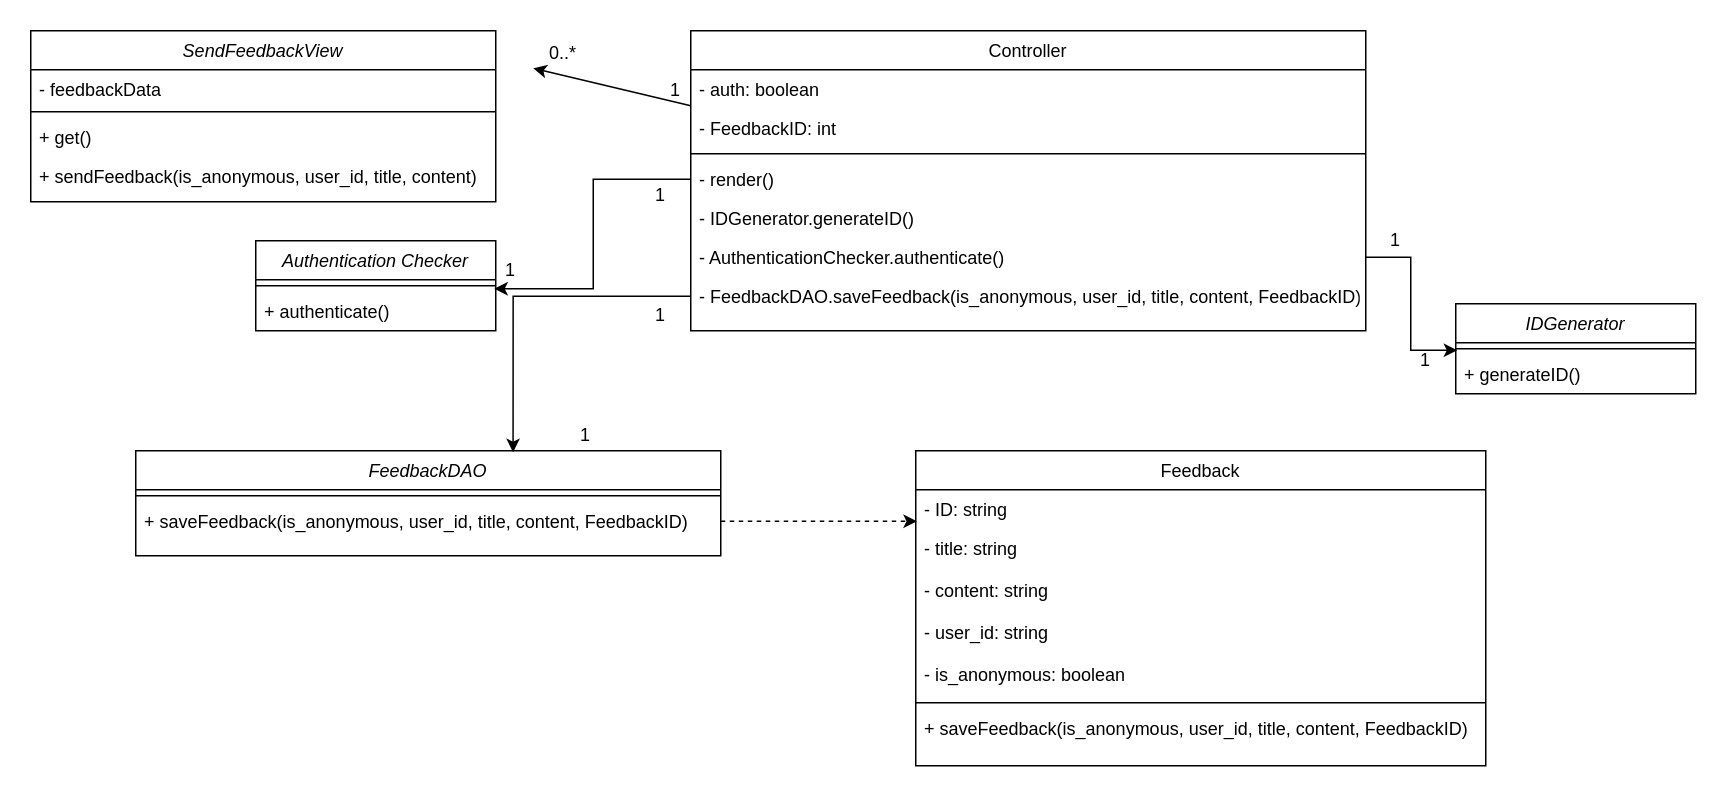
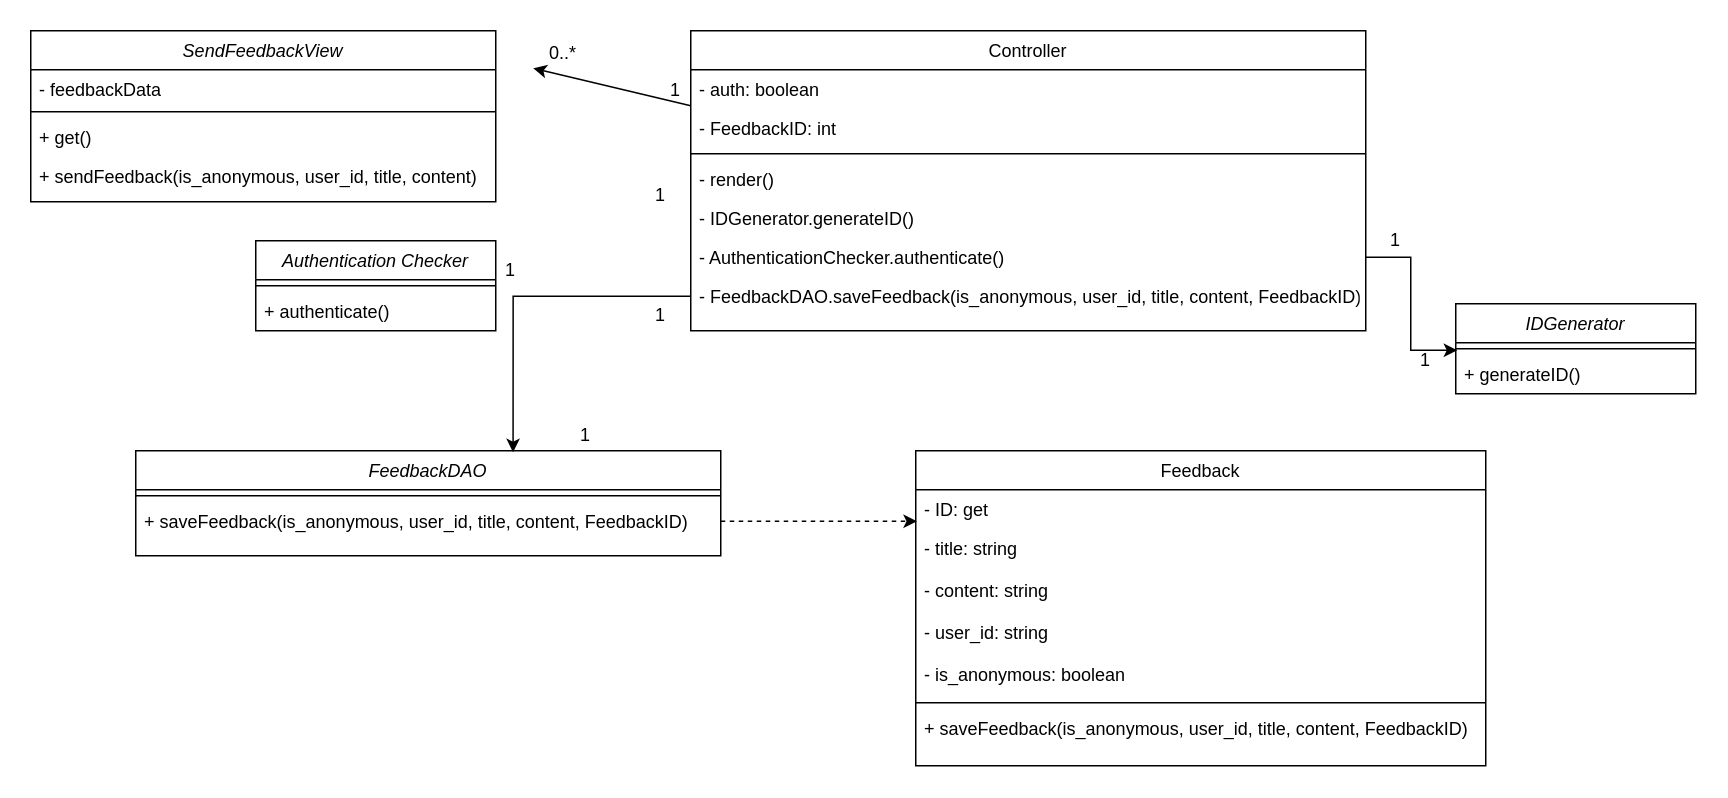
(593, 231) -> none
(975, 510) -> (962, 510)
